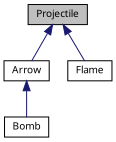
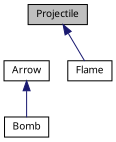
(40, 47) -> none
